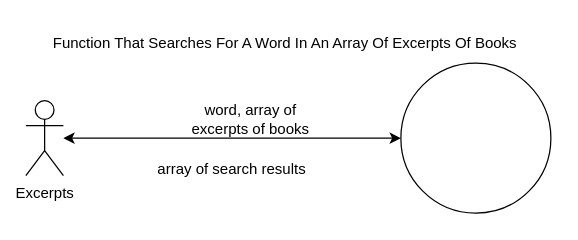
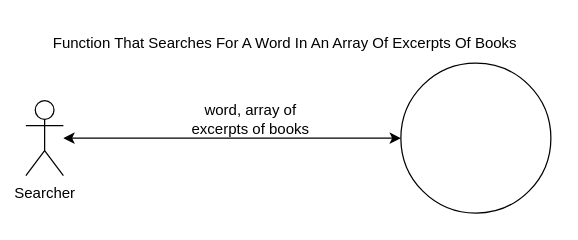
(232, 169) -> none
(45, 193) -> (45, 193)
